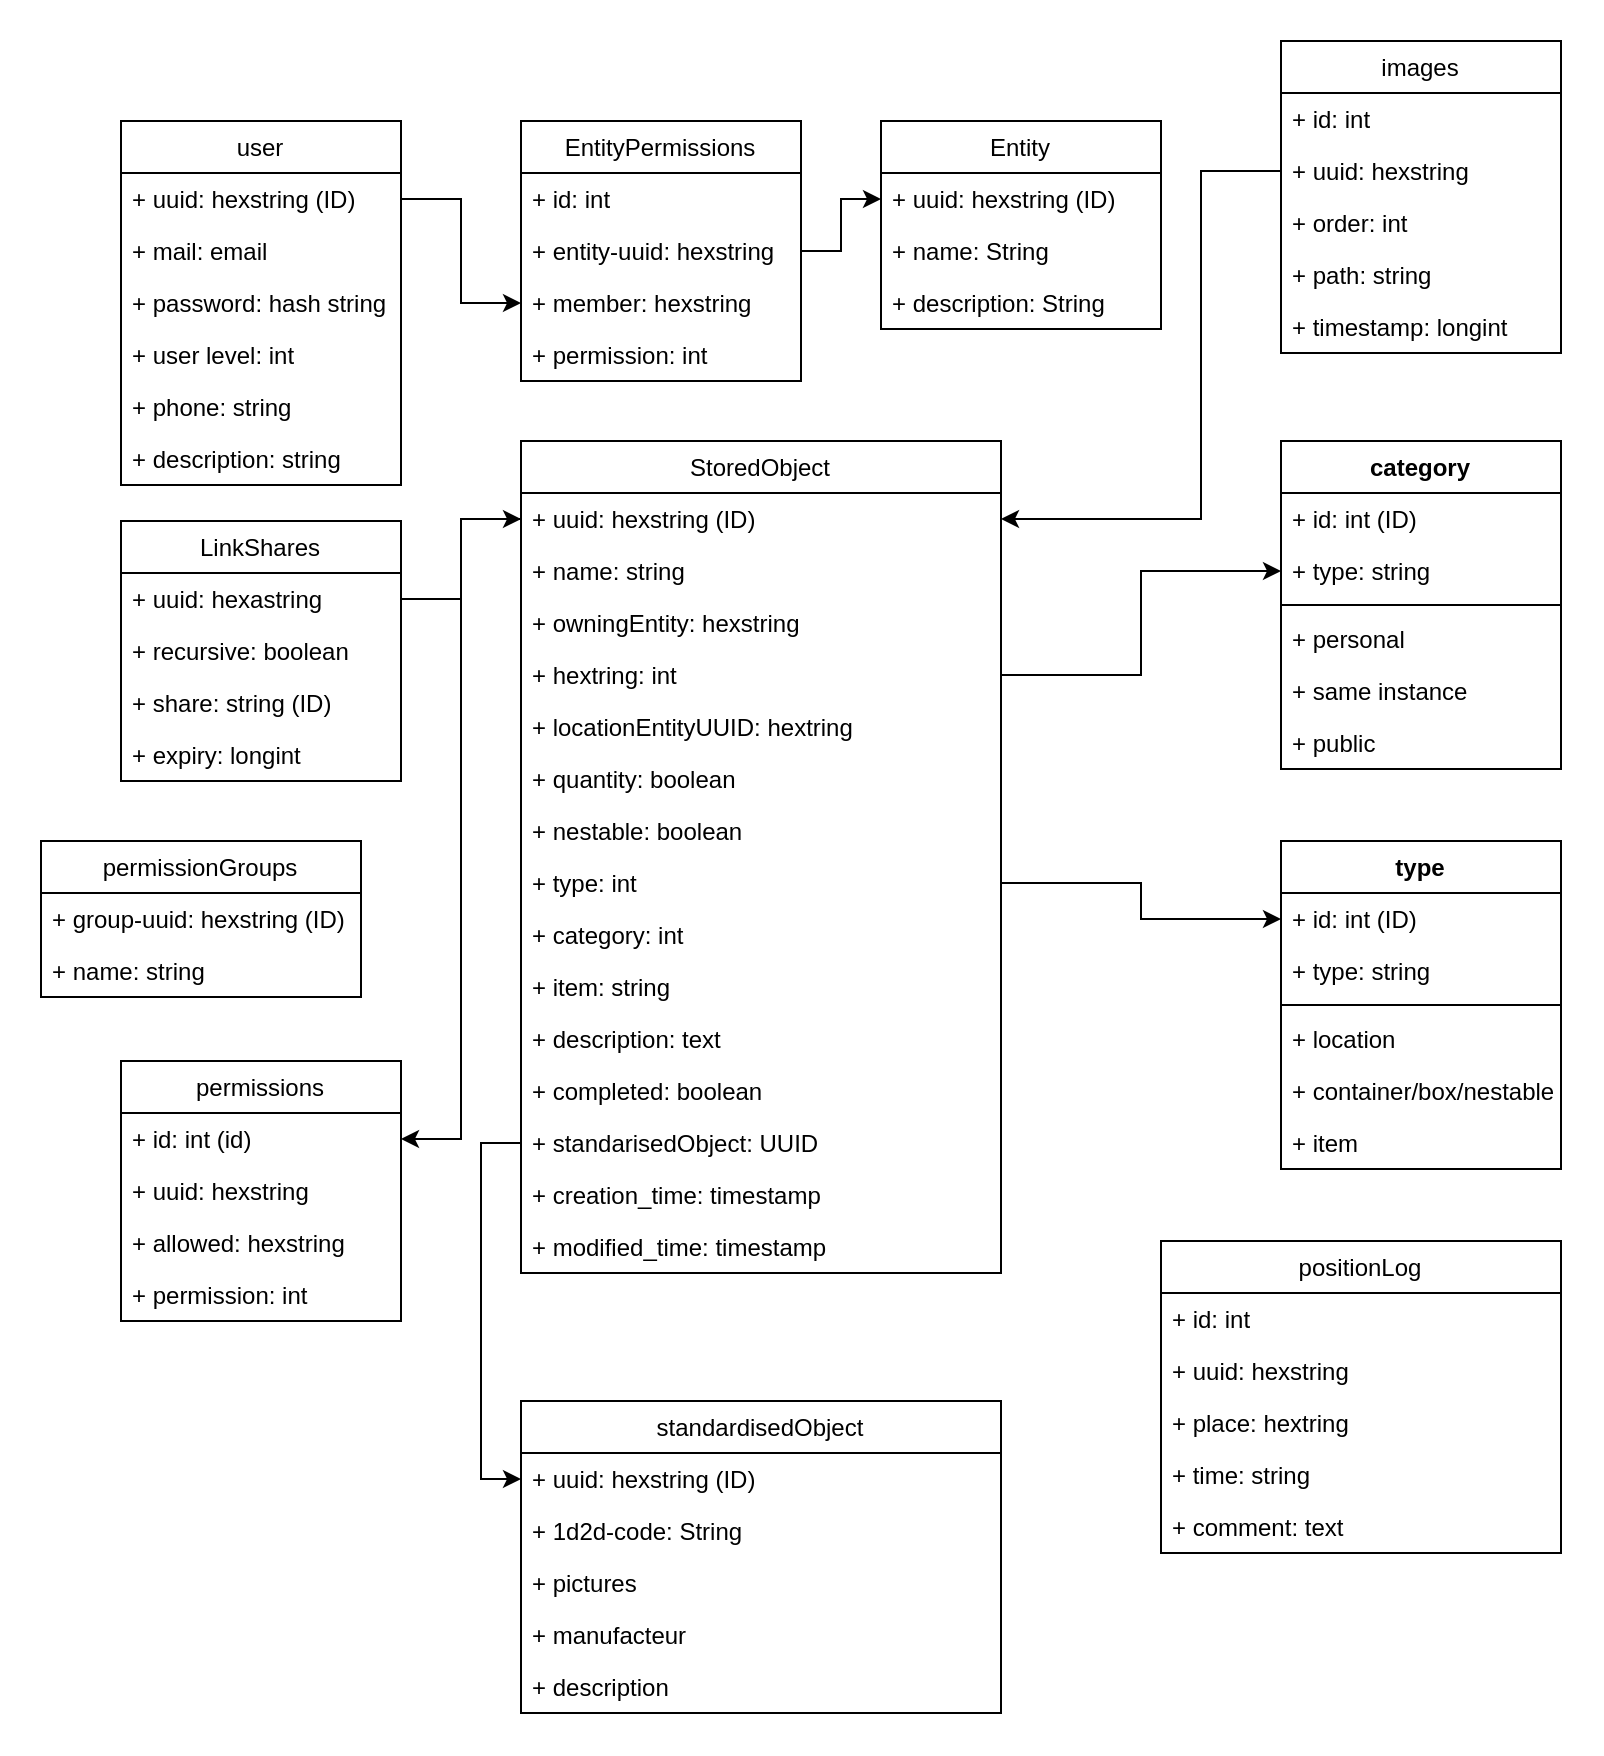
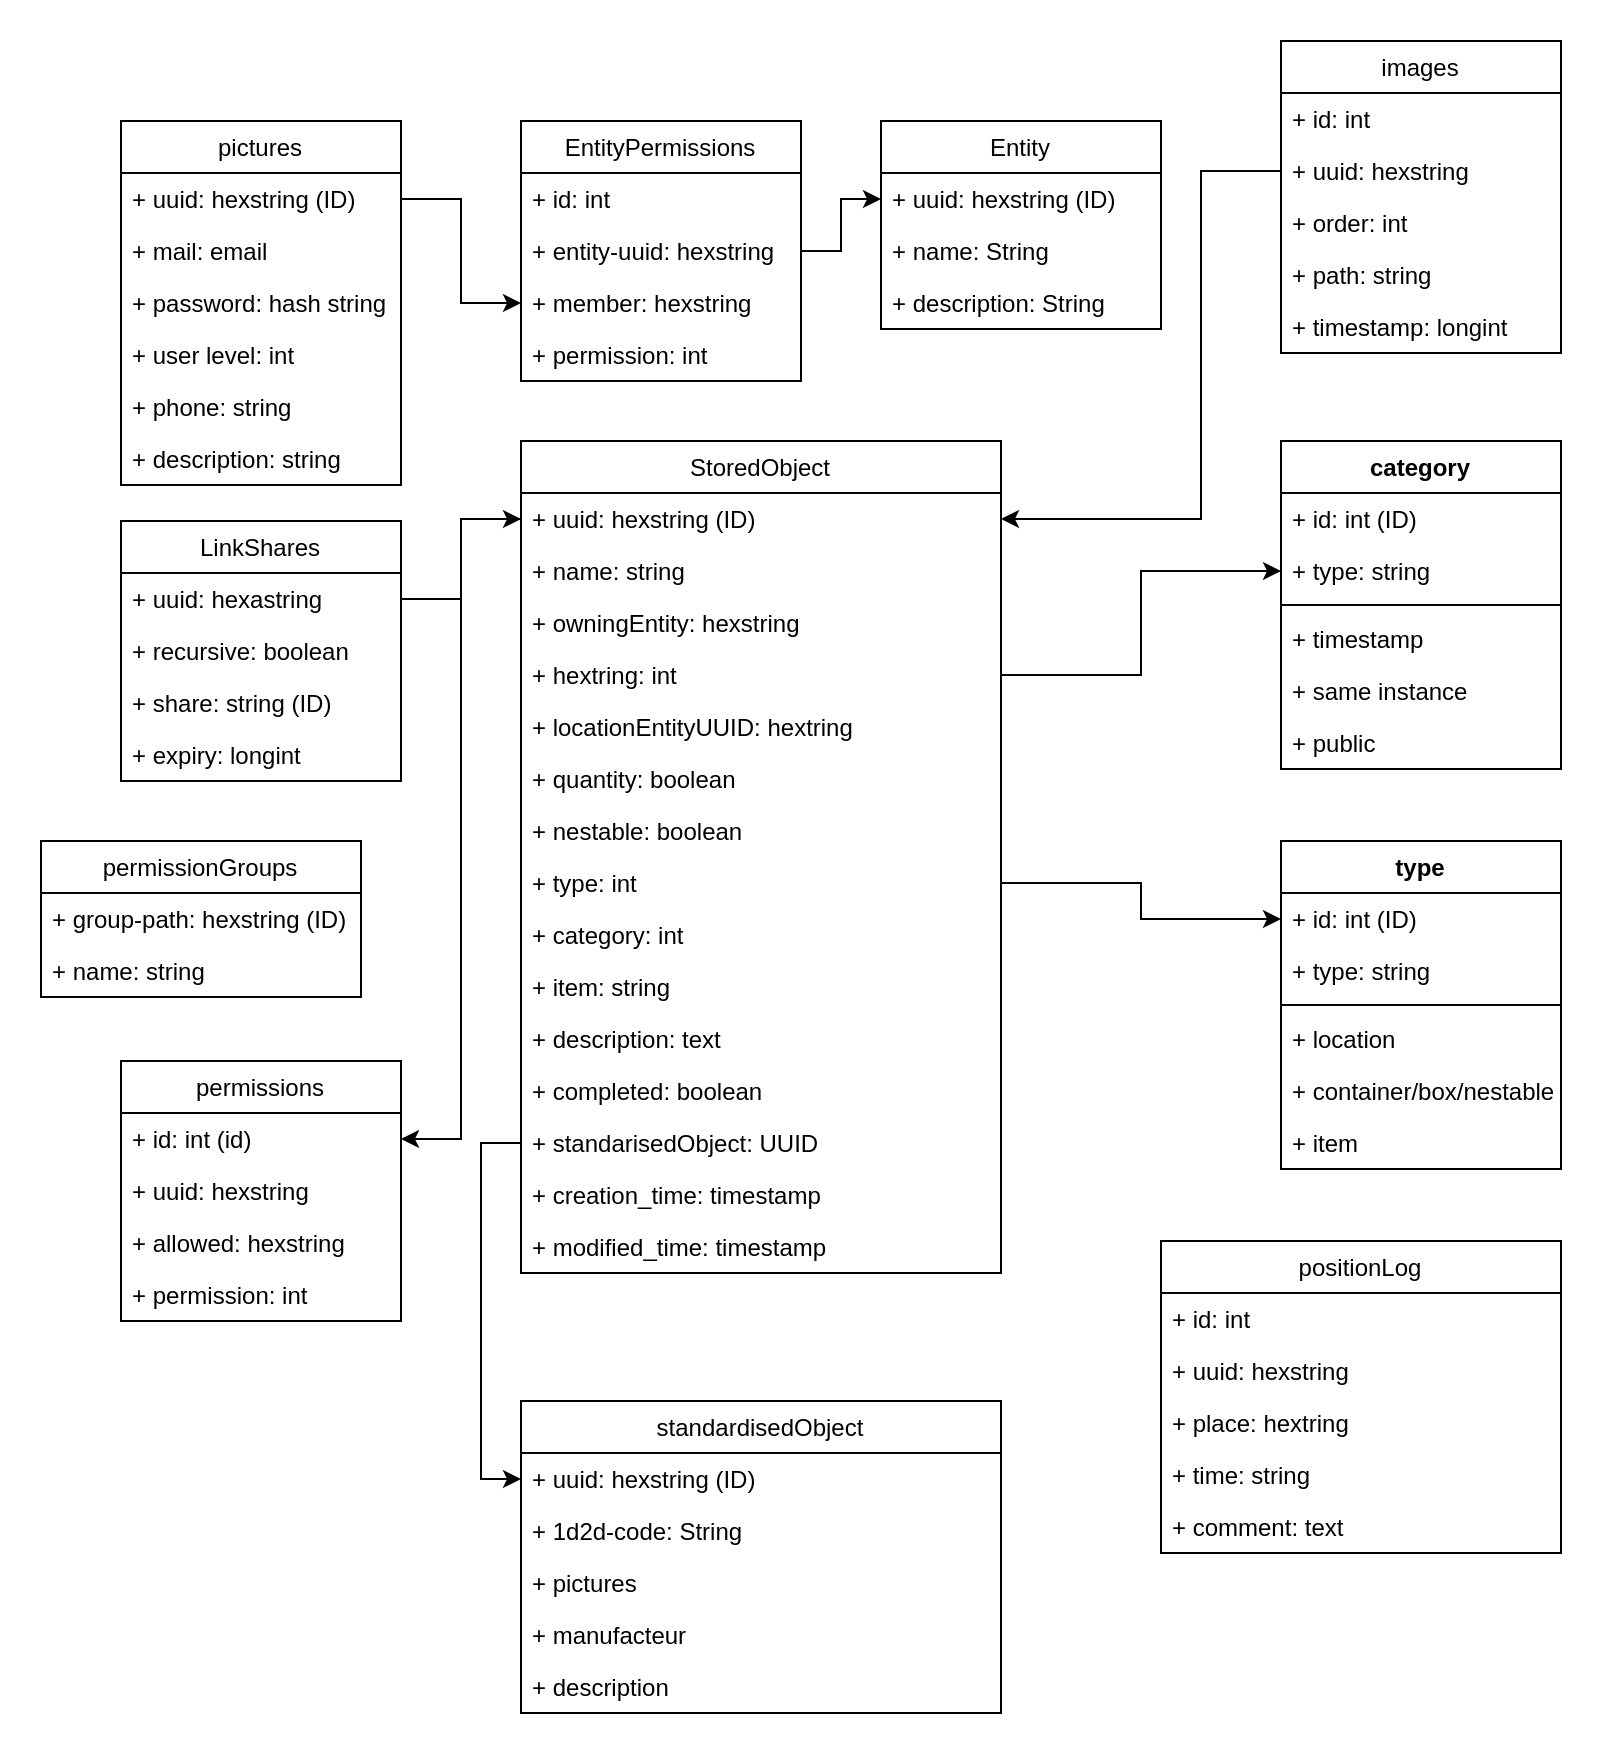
(260, 148) -> (260, 148)
(1353, 640) -> (1360, 640)
(221, 920) -> (225, 920)
